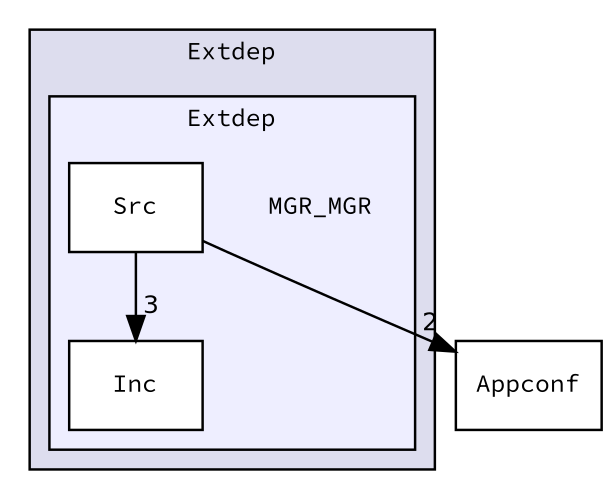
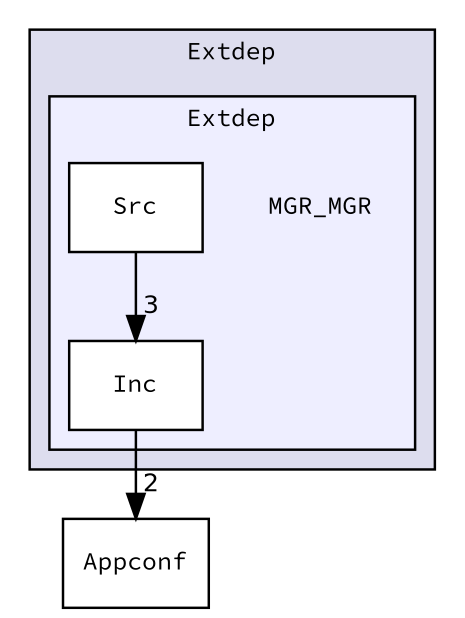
(317, 292) -> (136, 462)
